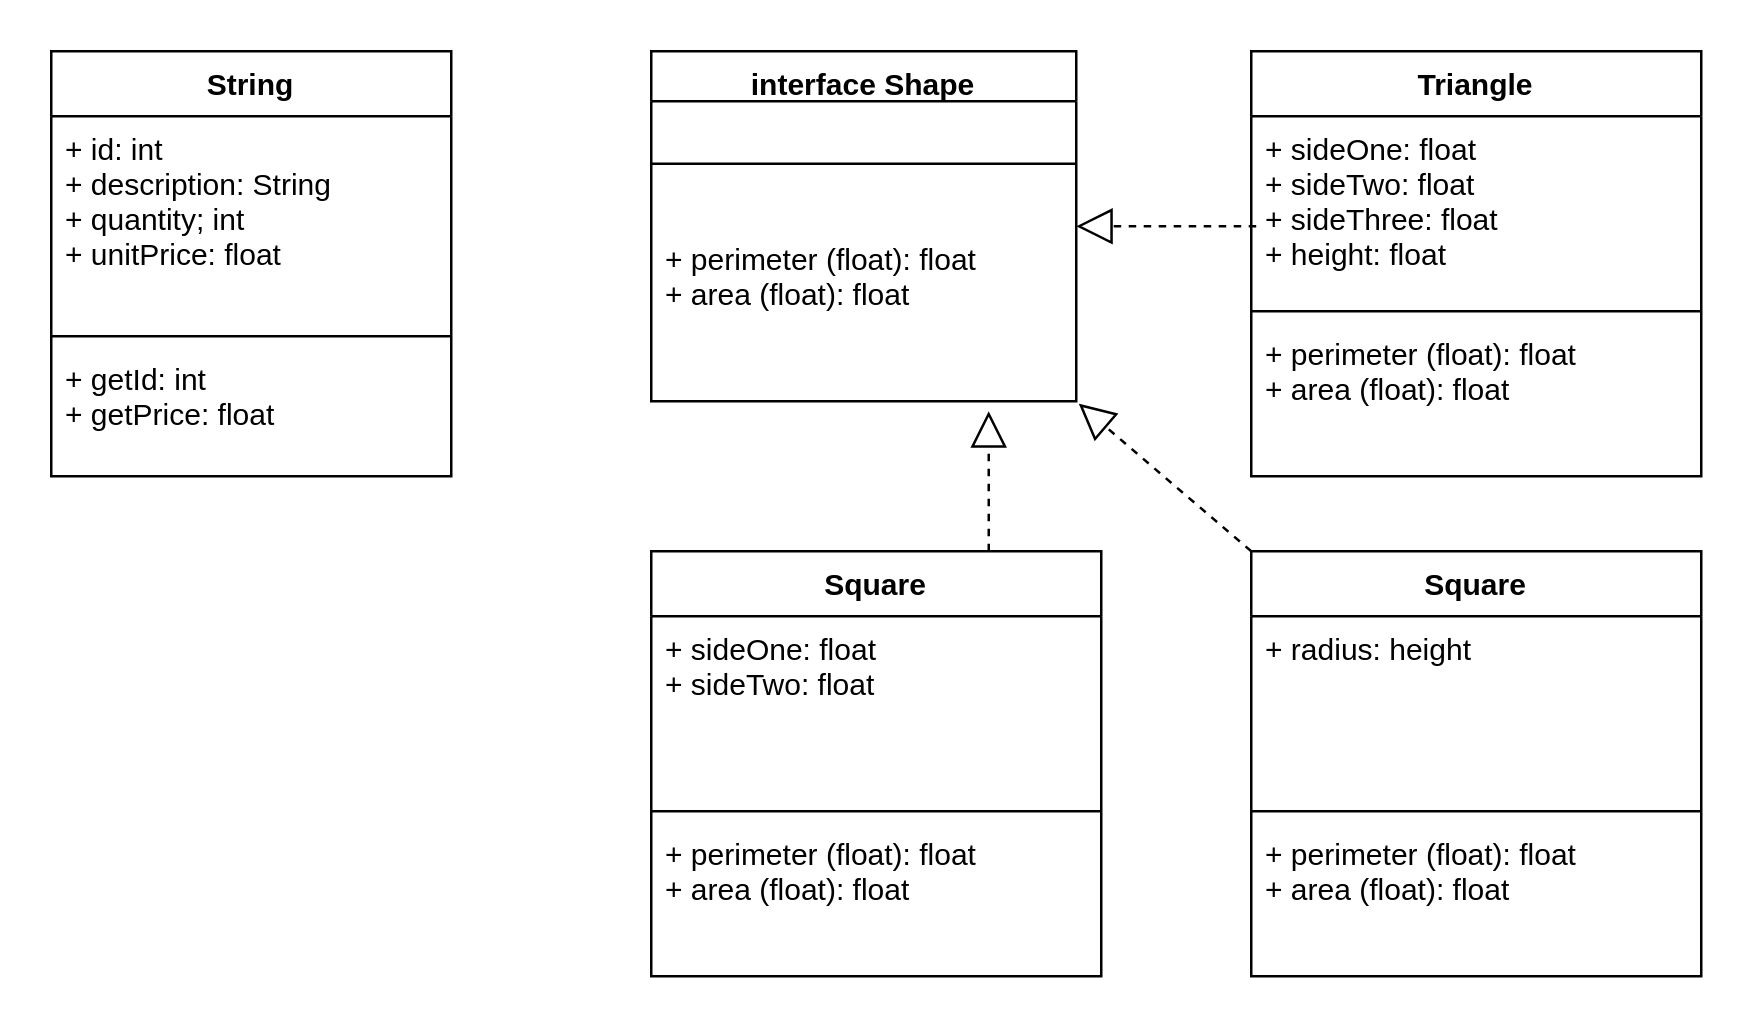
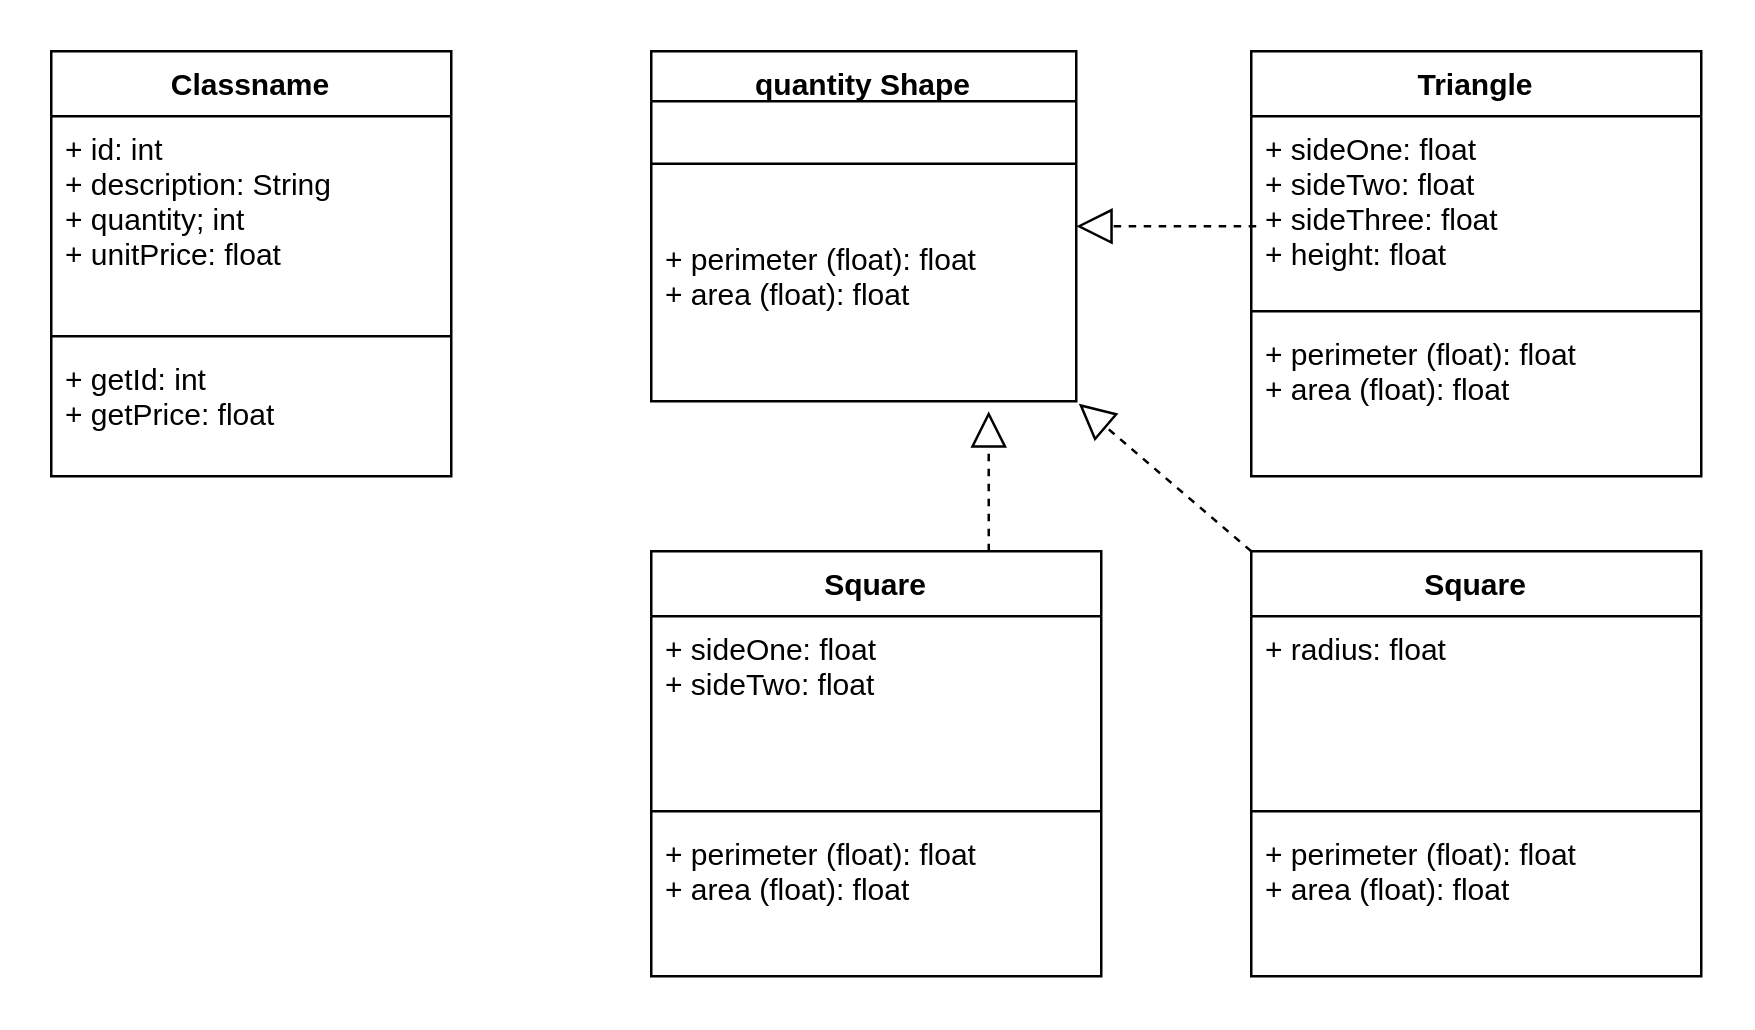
(250, 85) -> (250, 85)
(863, 85) -> (863, 85)
(1380, 650) -> (1372, 650)
